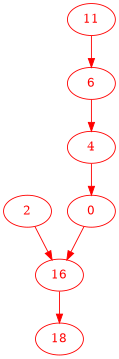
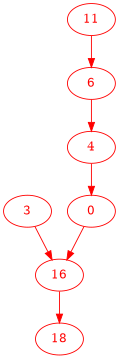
(28, 211) -> (28, 211)
